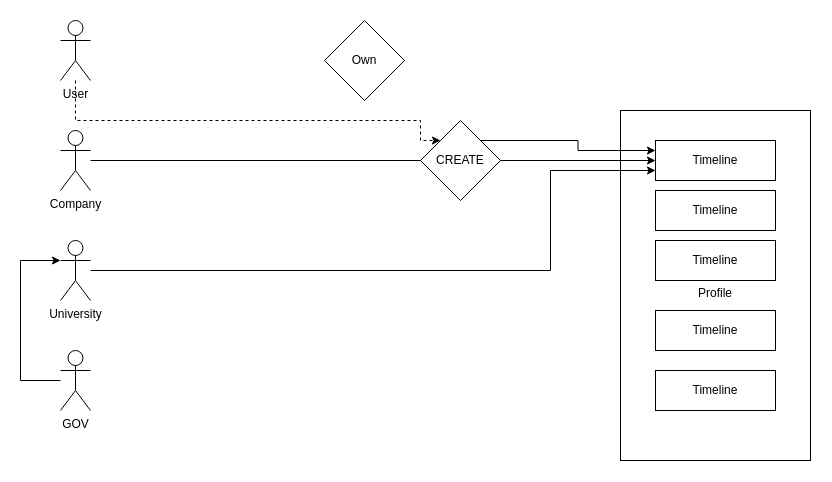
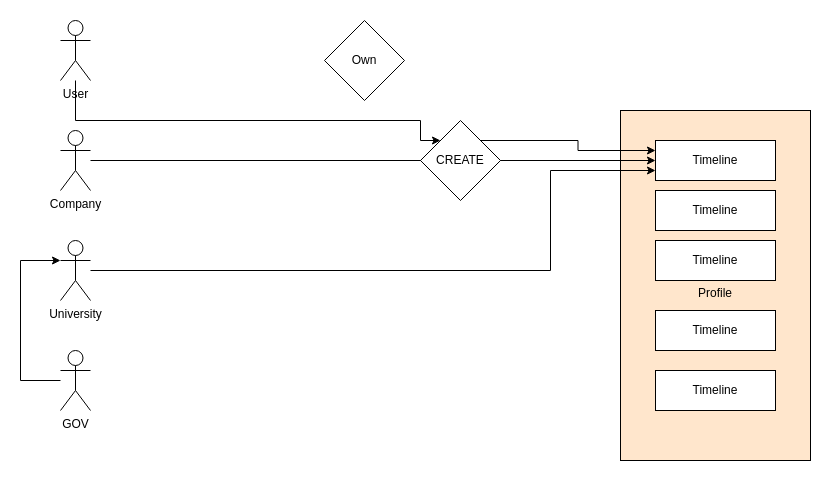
(245, 121) -> (245, 121)
(716, 286) -> (716, 286)
